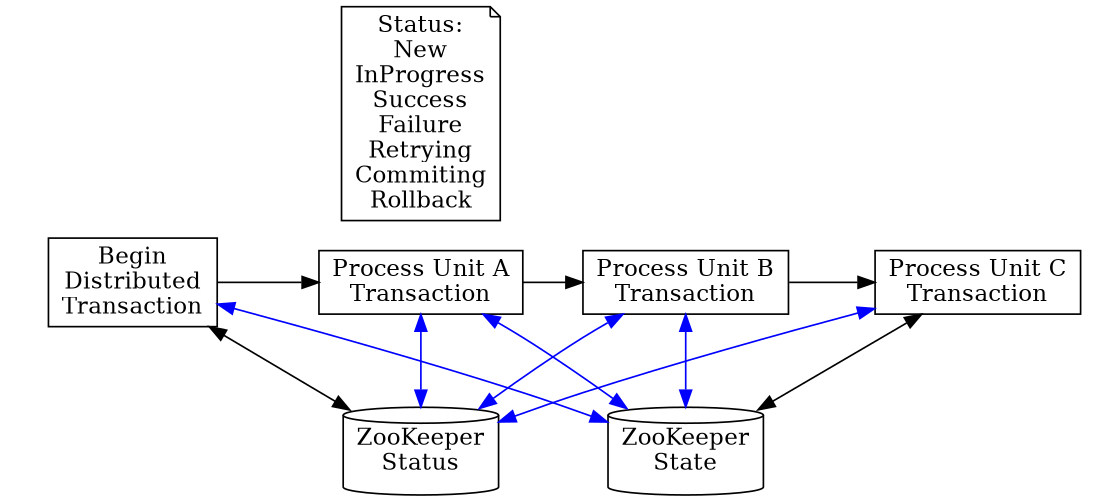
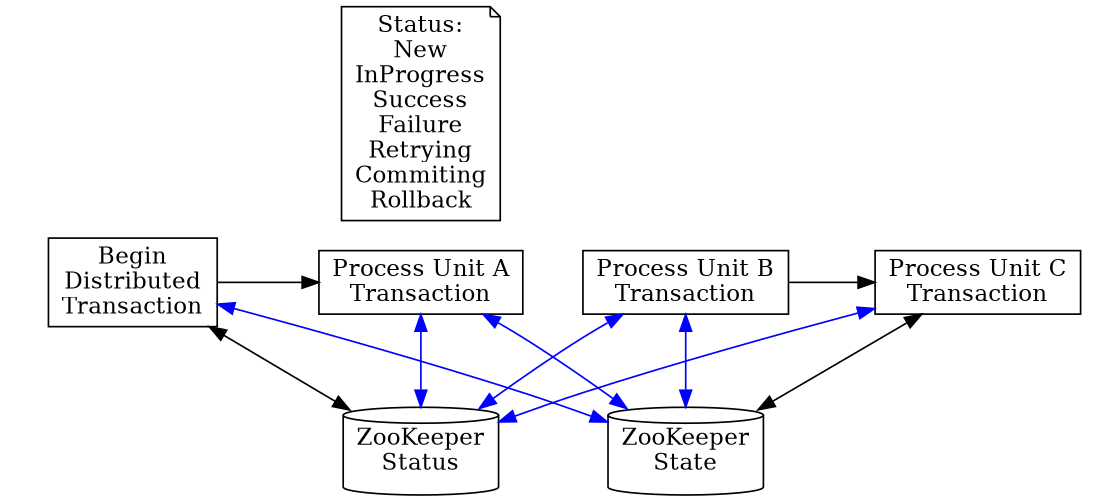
(544, 282) -> none
